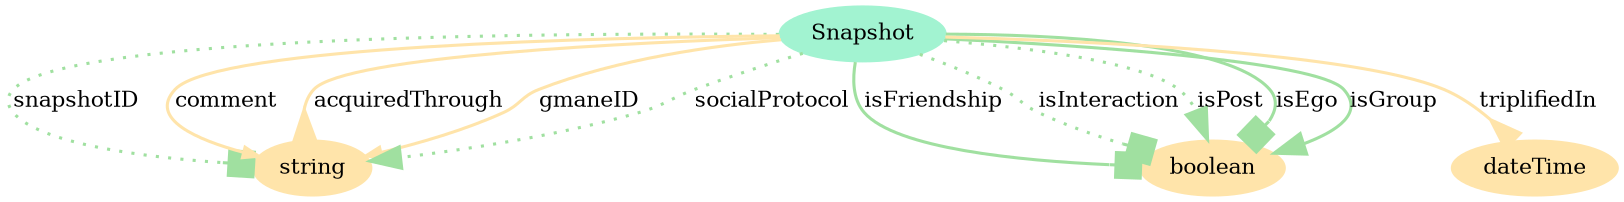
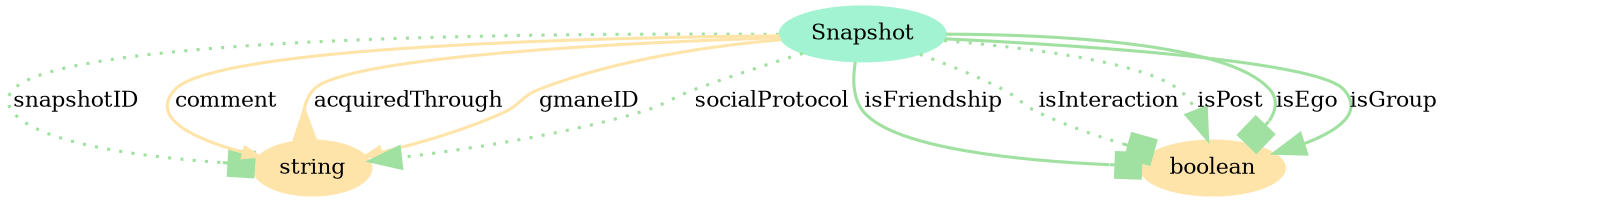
(1535, 168) -> none
